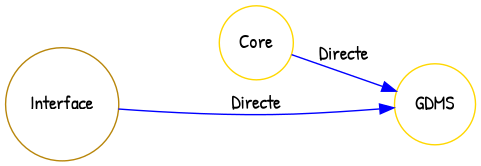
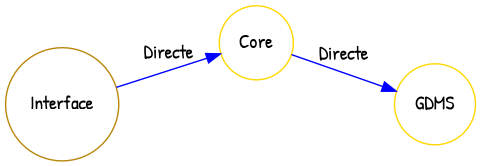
(249, 115) -> (162, 73)
